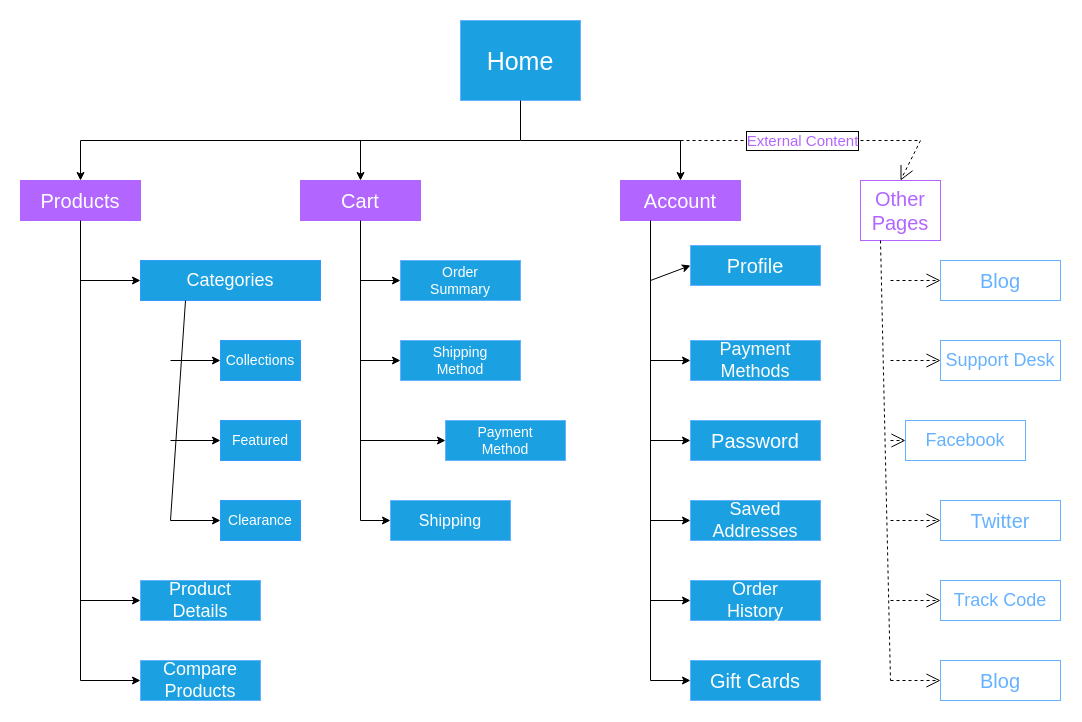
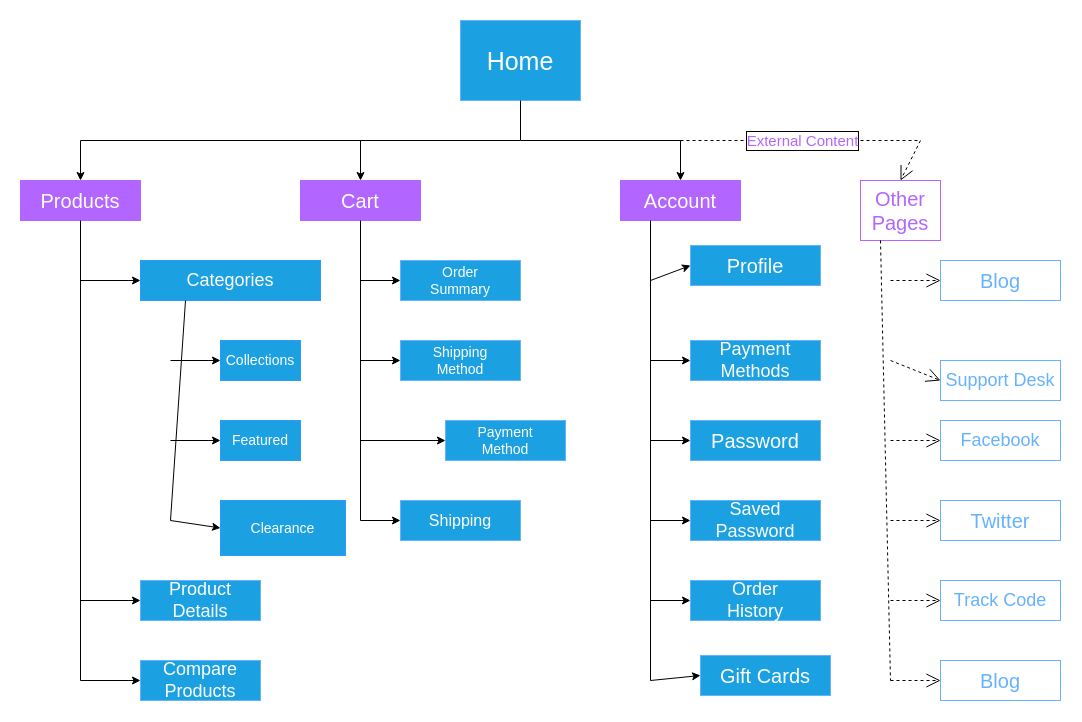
(1001, 361) -> (1001, 381)
(966, 441) -> (1001, 441)
(261, 521) -> (283, 528)
(451, 521) -> (461, 521)
(756, 521) -> (756, 521)
(756, 681) -> (766, 676)
